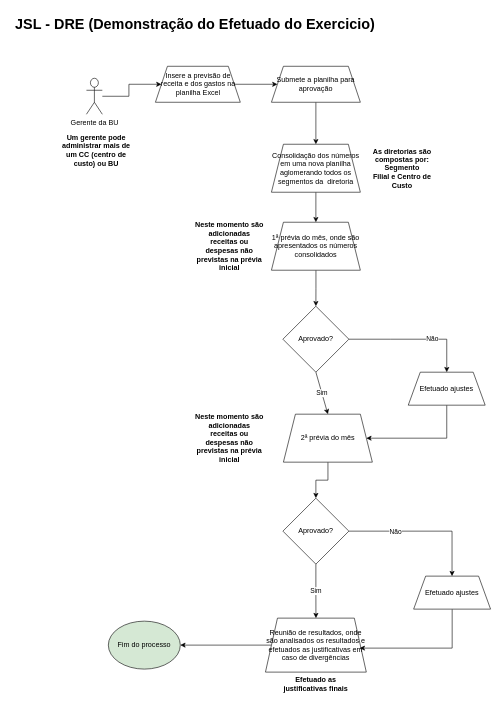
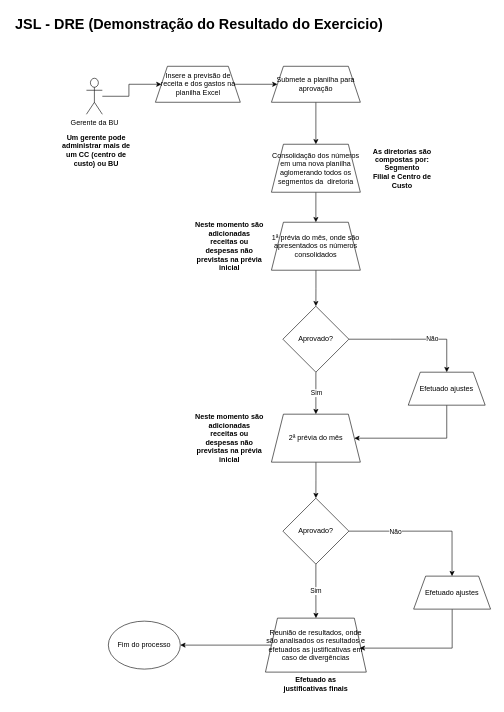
(106, 11) -> (107, 11)
(328, 438) -> (316, 438)
(144, 645) -> (144, 645)
